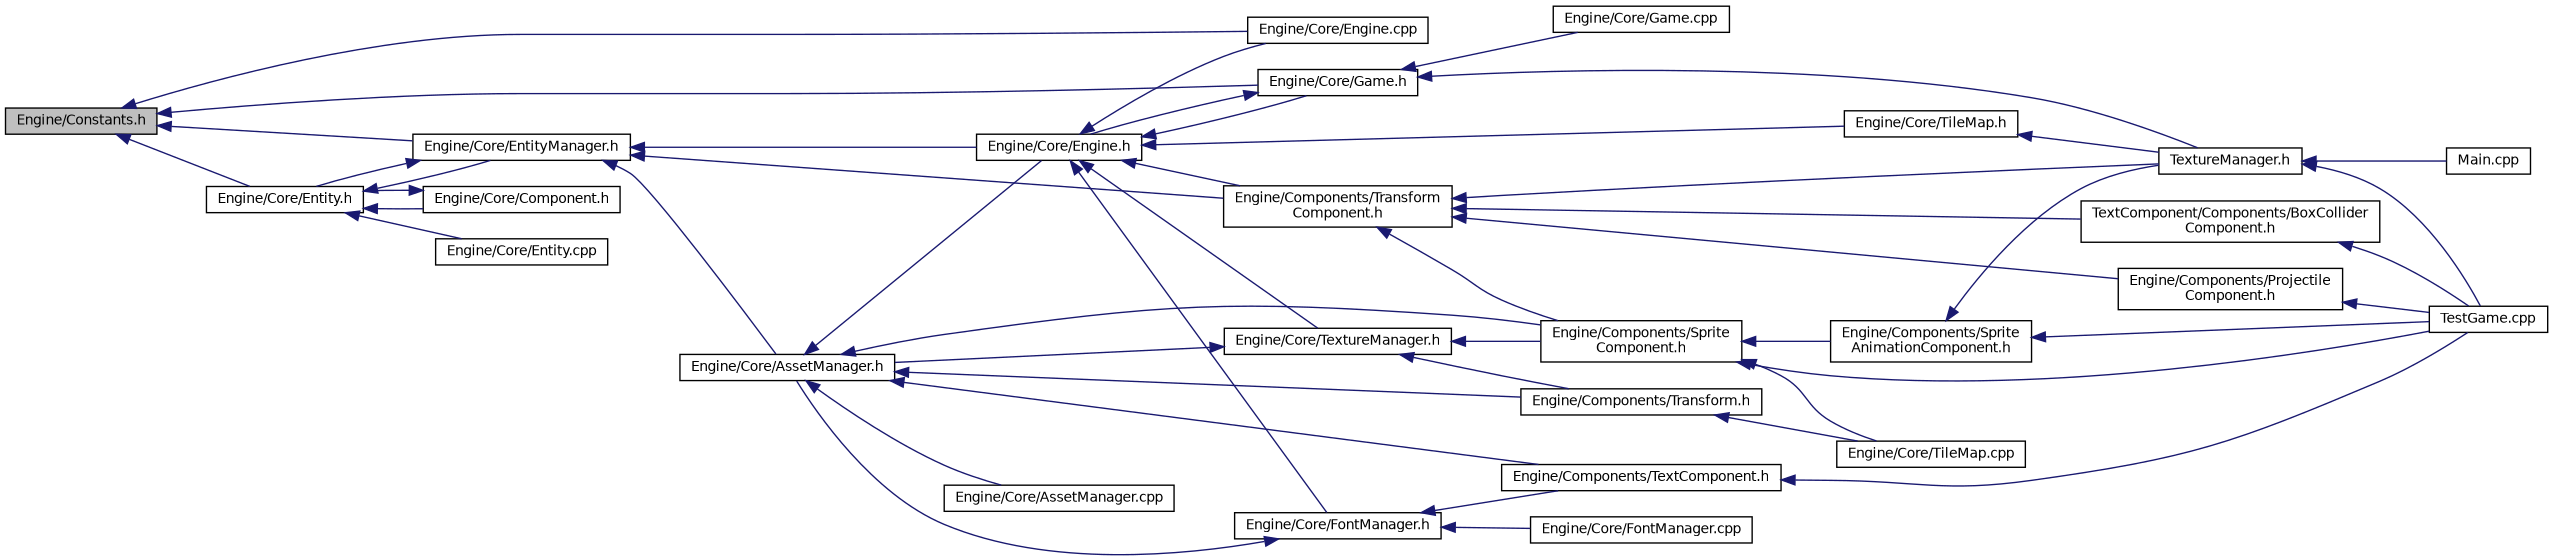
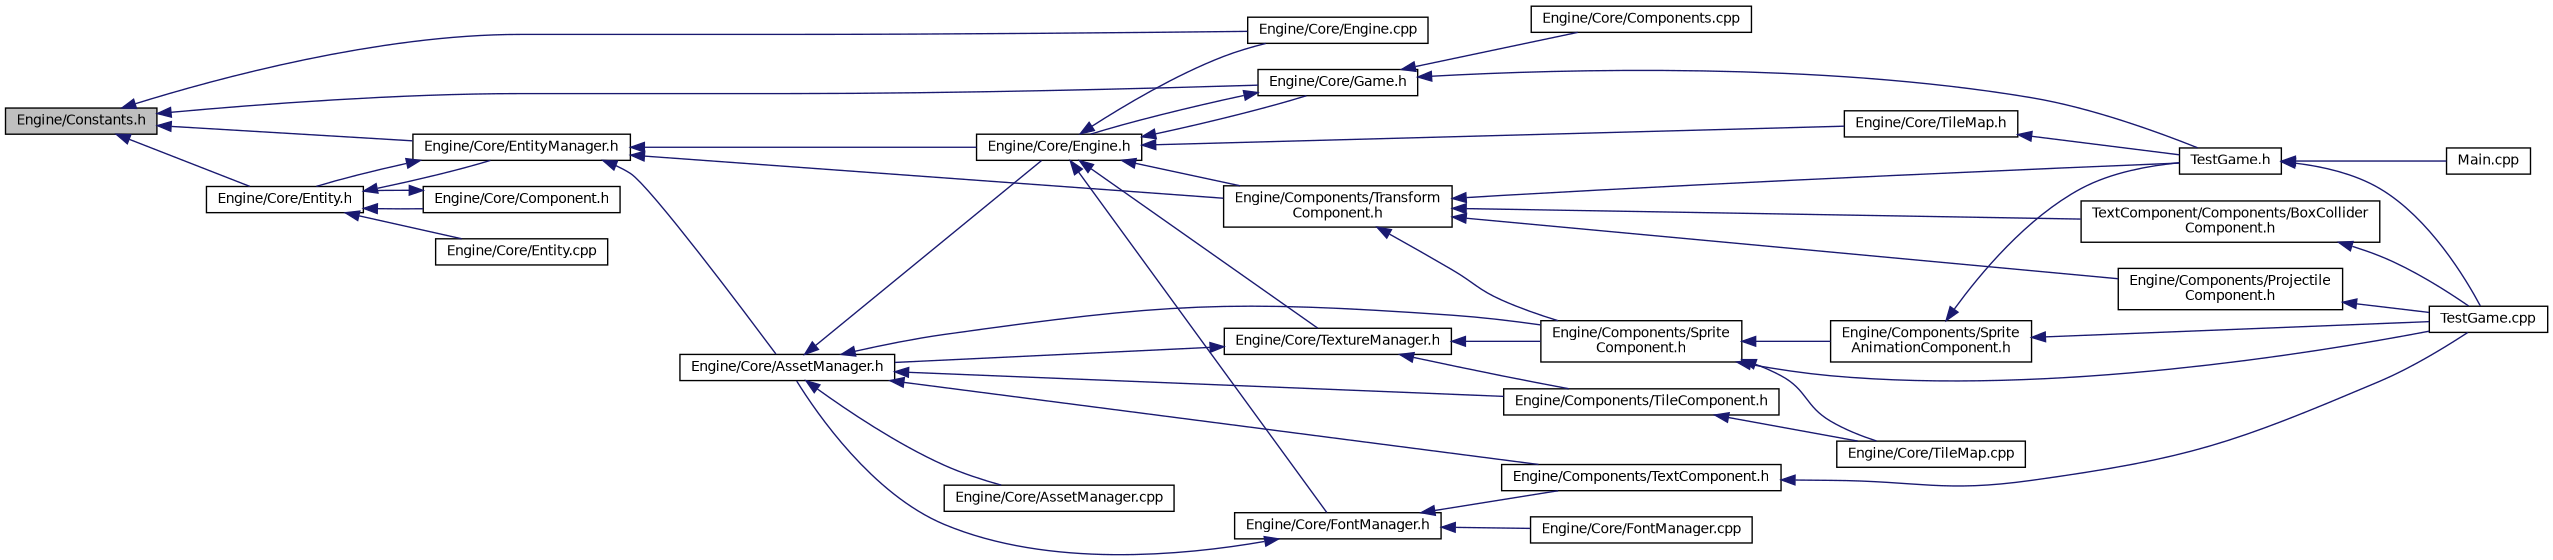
(1641, 19) -> (1641, 19)
(2230, 161) -> (2230, 161)
(1641, 402) -> (1641, 402)
